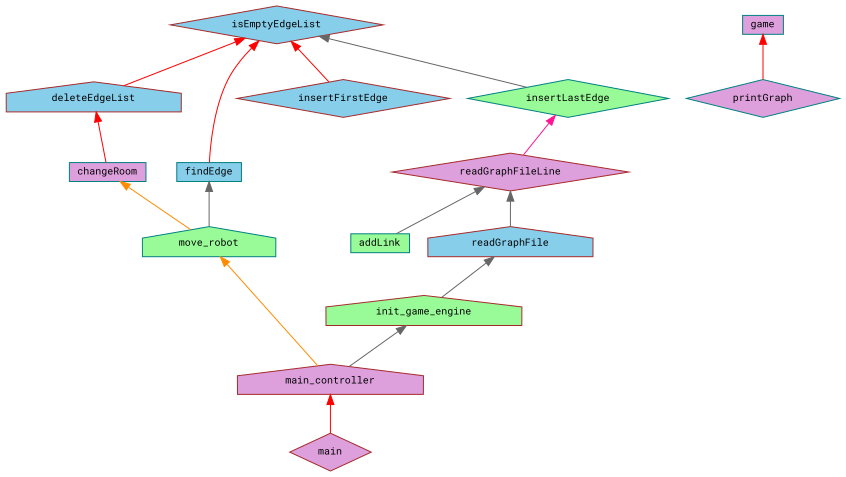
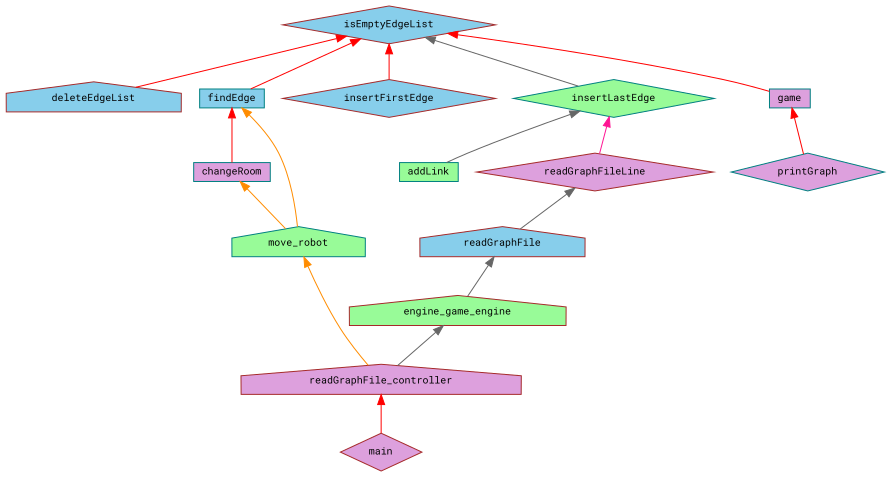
none -> (614, 59)
(102, 142) -> (232, 140)
(209, 209) -> (284, 166)
(436, 213) -> (508, 137)
(424, 312) -> (458, 312)
(330, 381) -> (381, 381)
